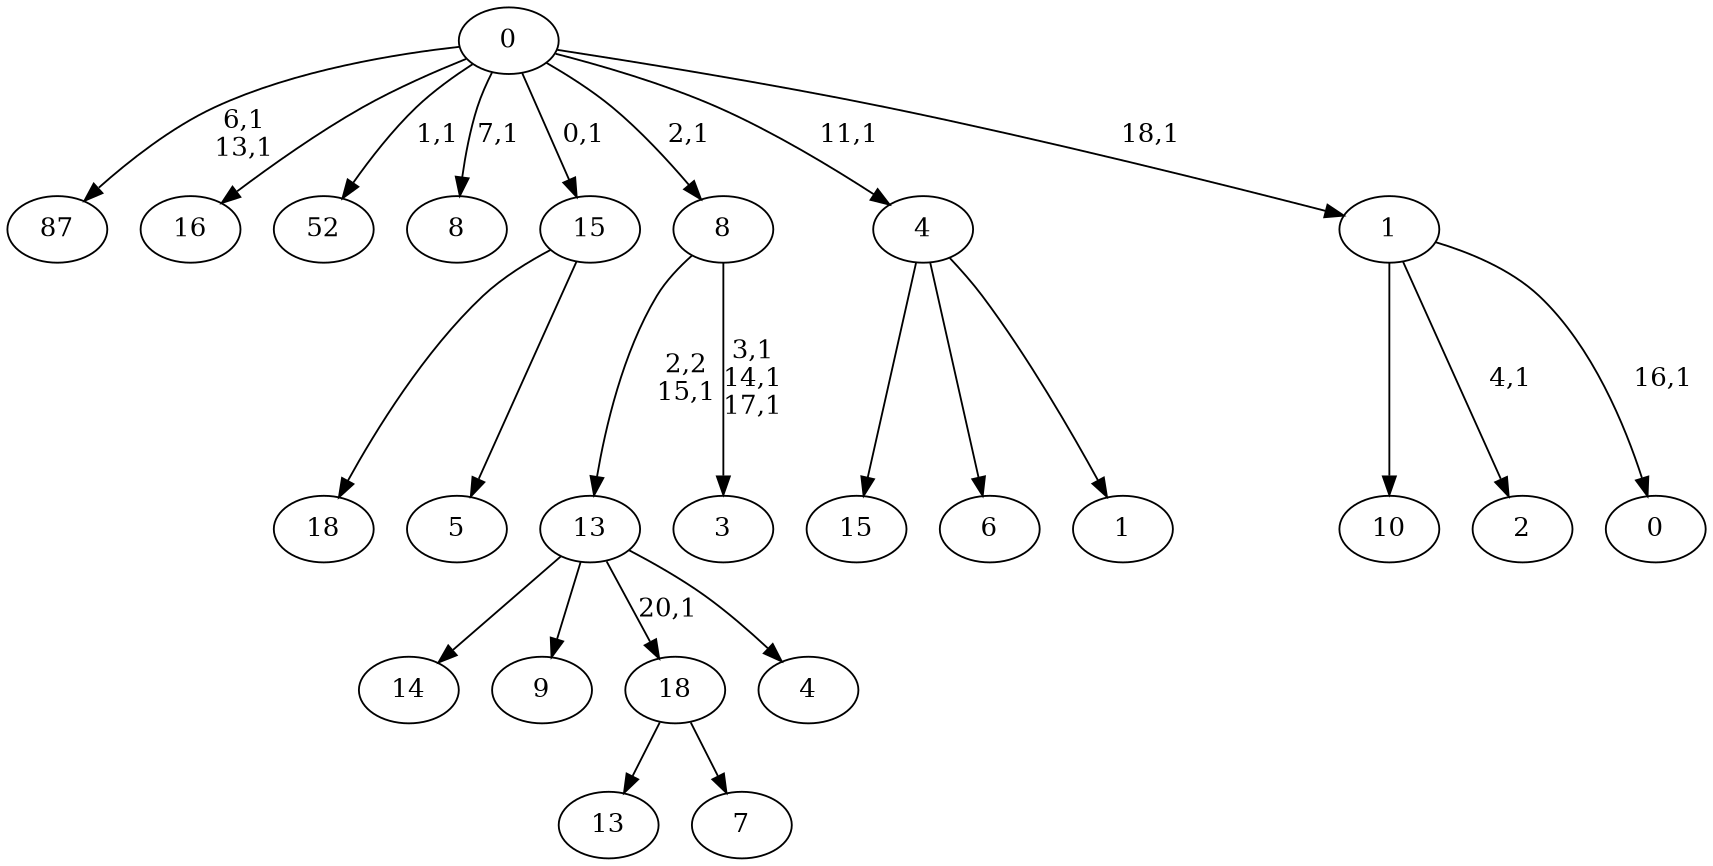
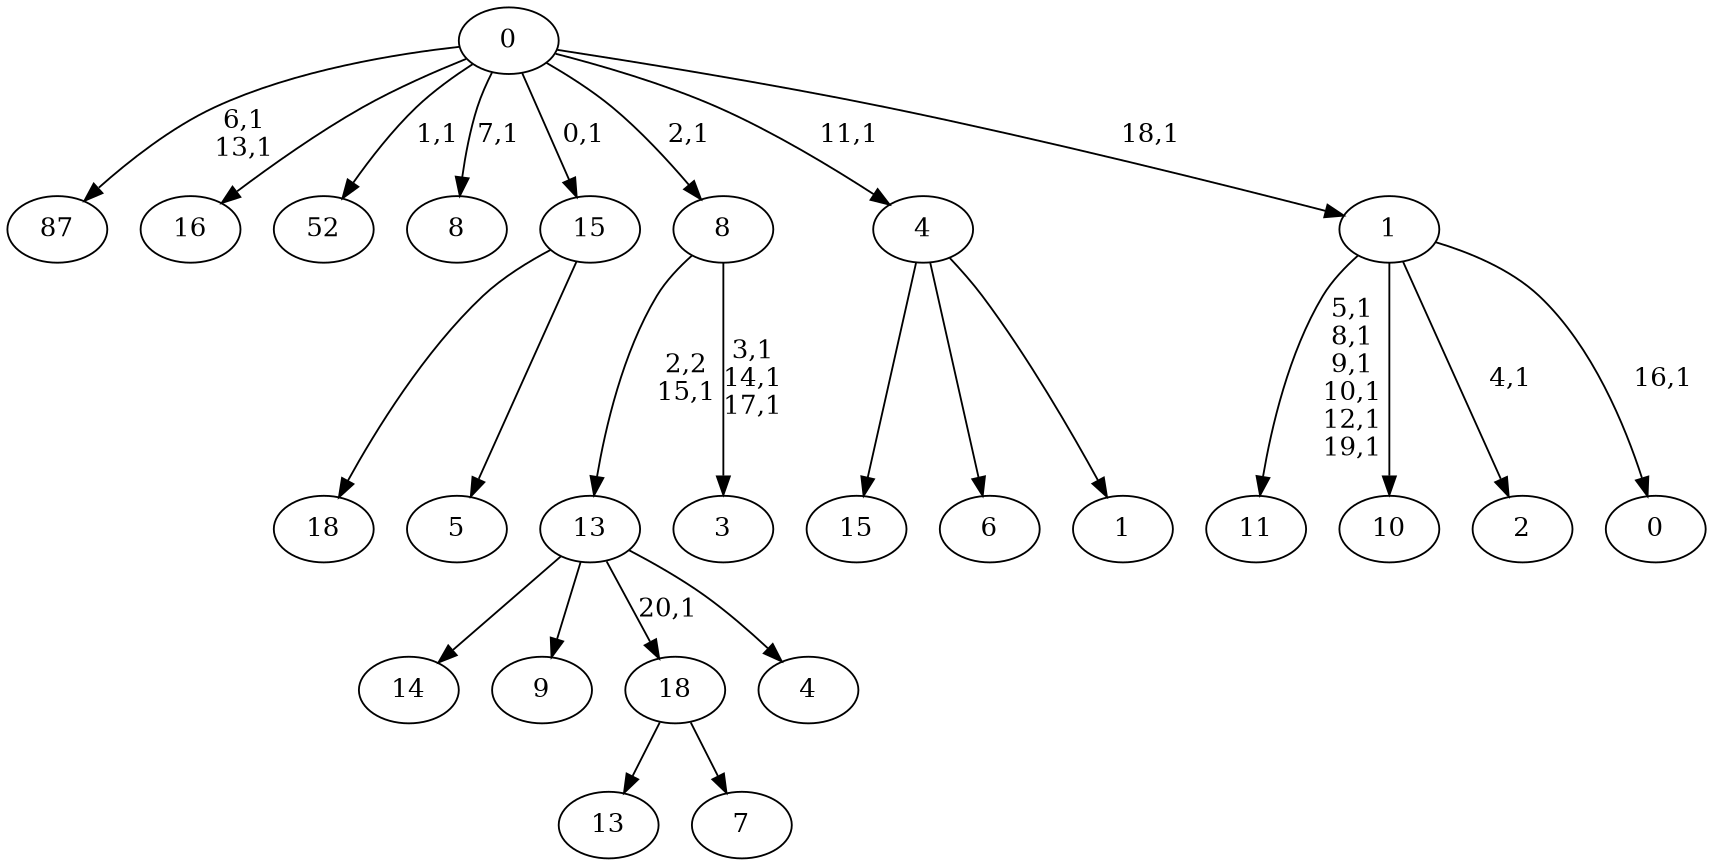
none -> (1256, 529)
